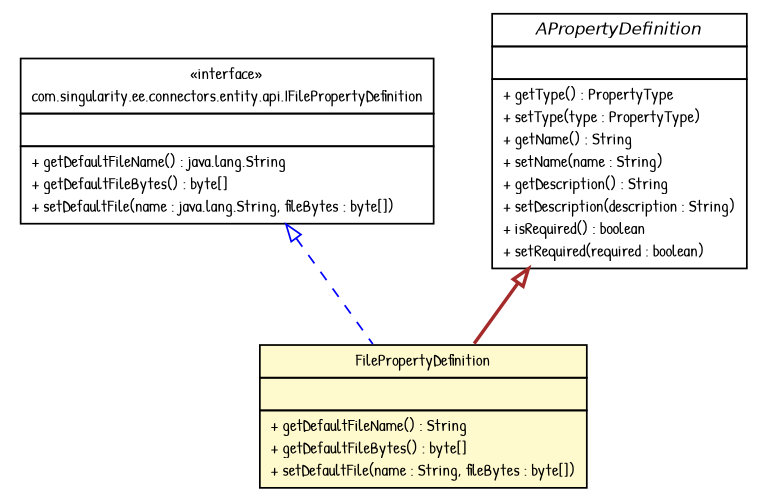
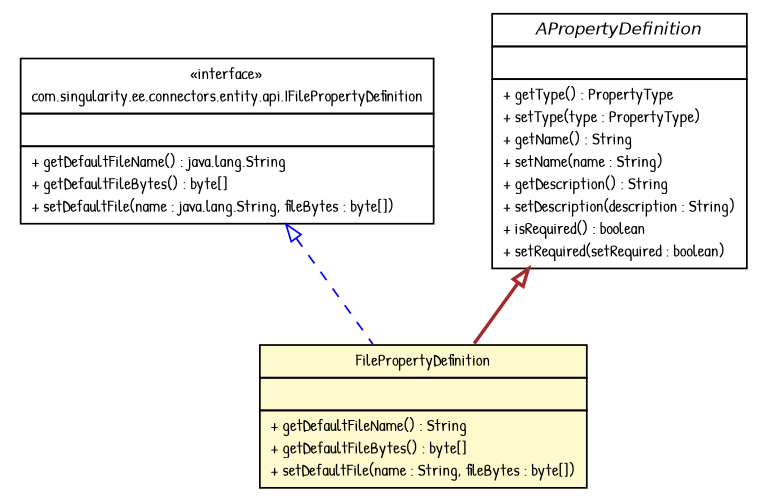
(604, 251) -> (614, 251)
